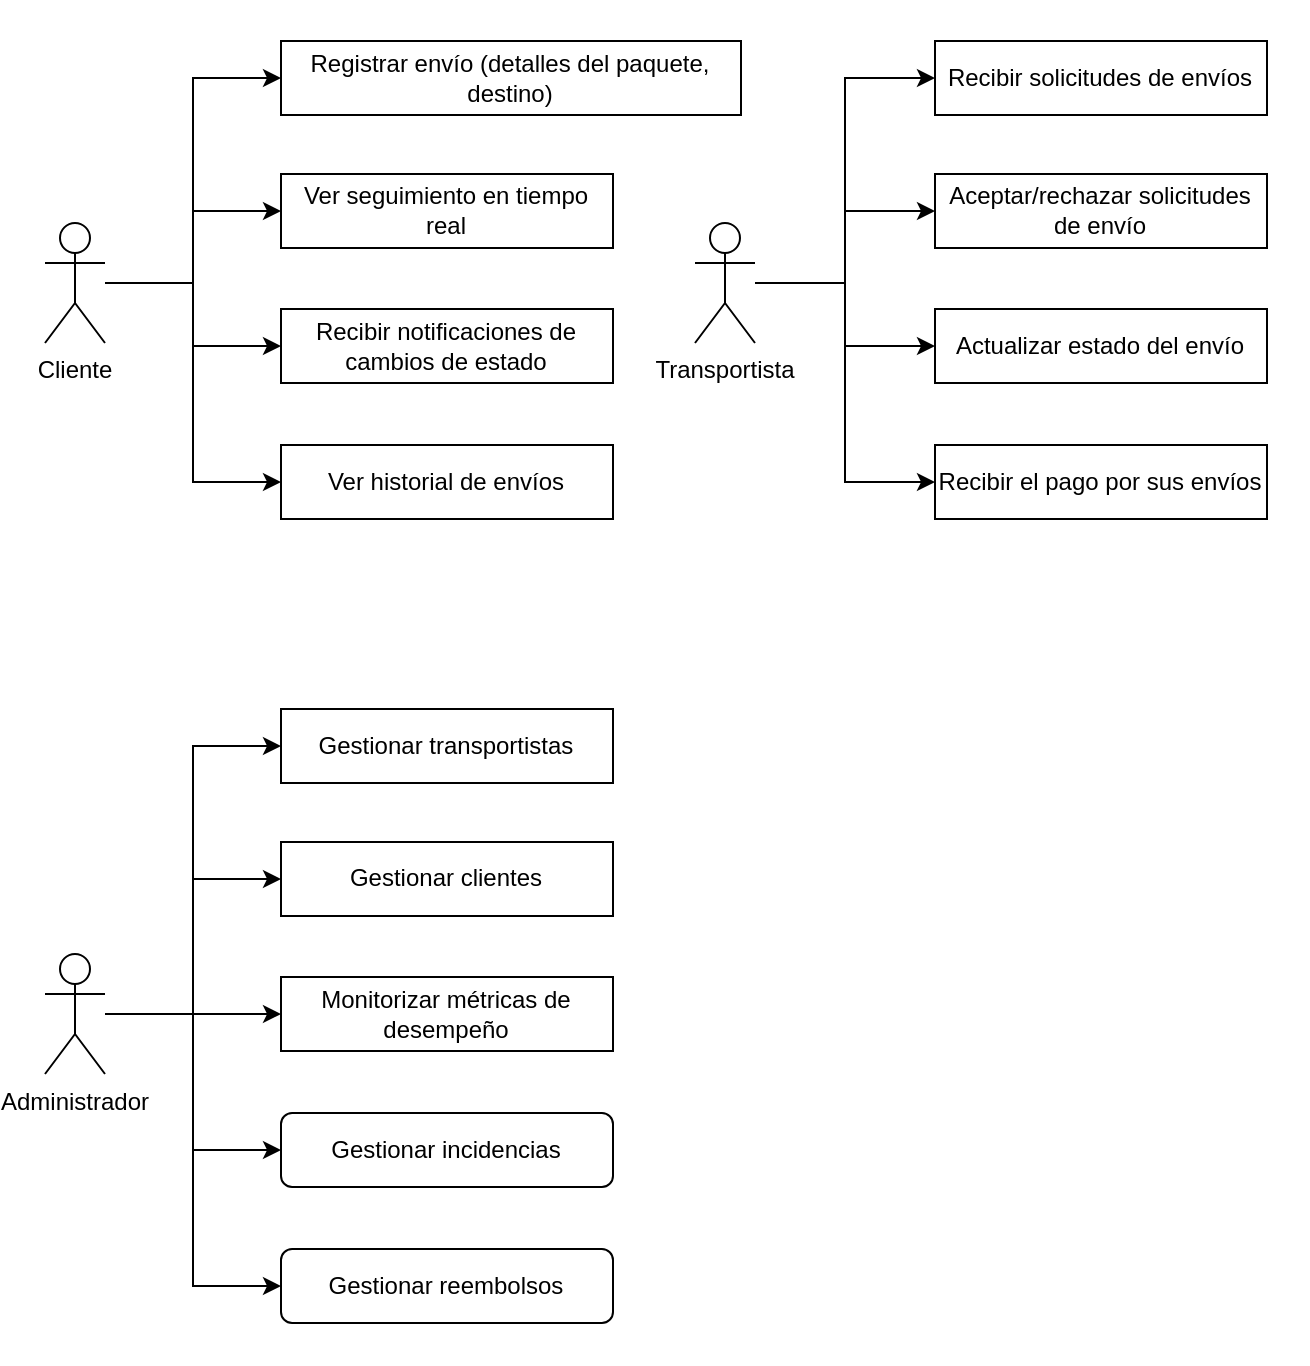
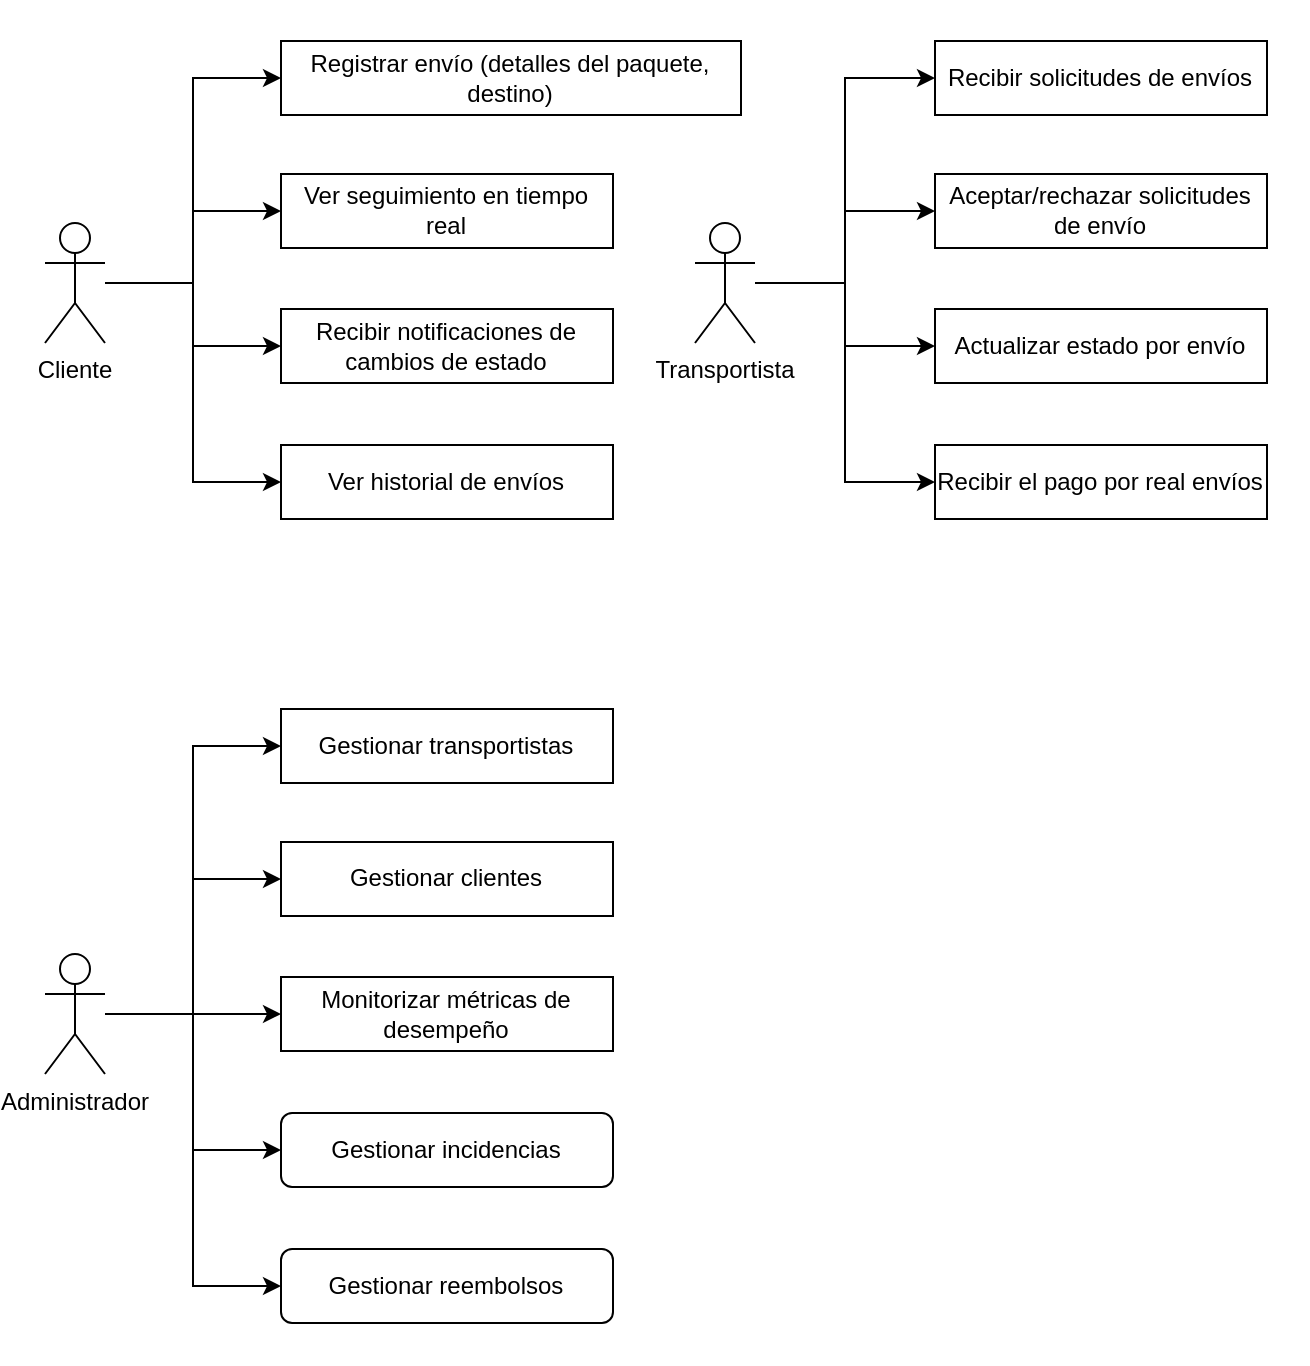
(1101, 347) -> (1101, 347)
(1101, 483) -> (1101, 483)
